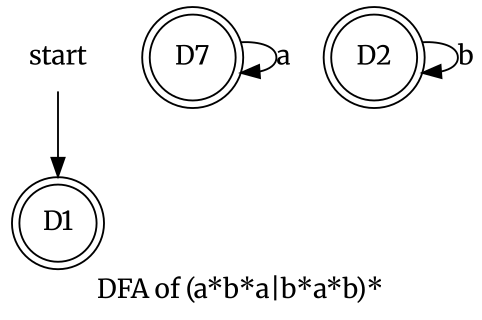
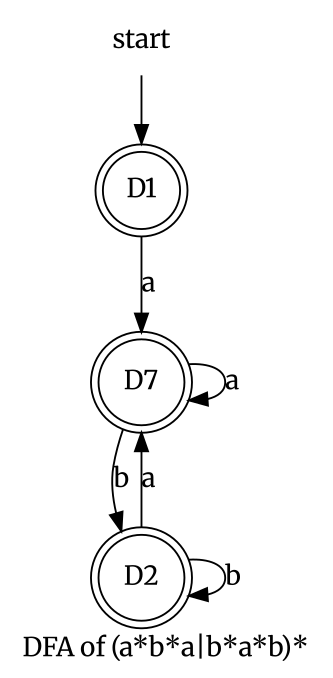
none -> (141, 275)
none -> (113, 471)
none -> (141, 490)
